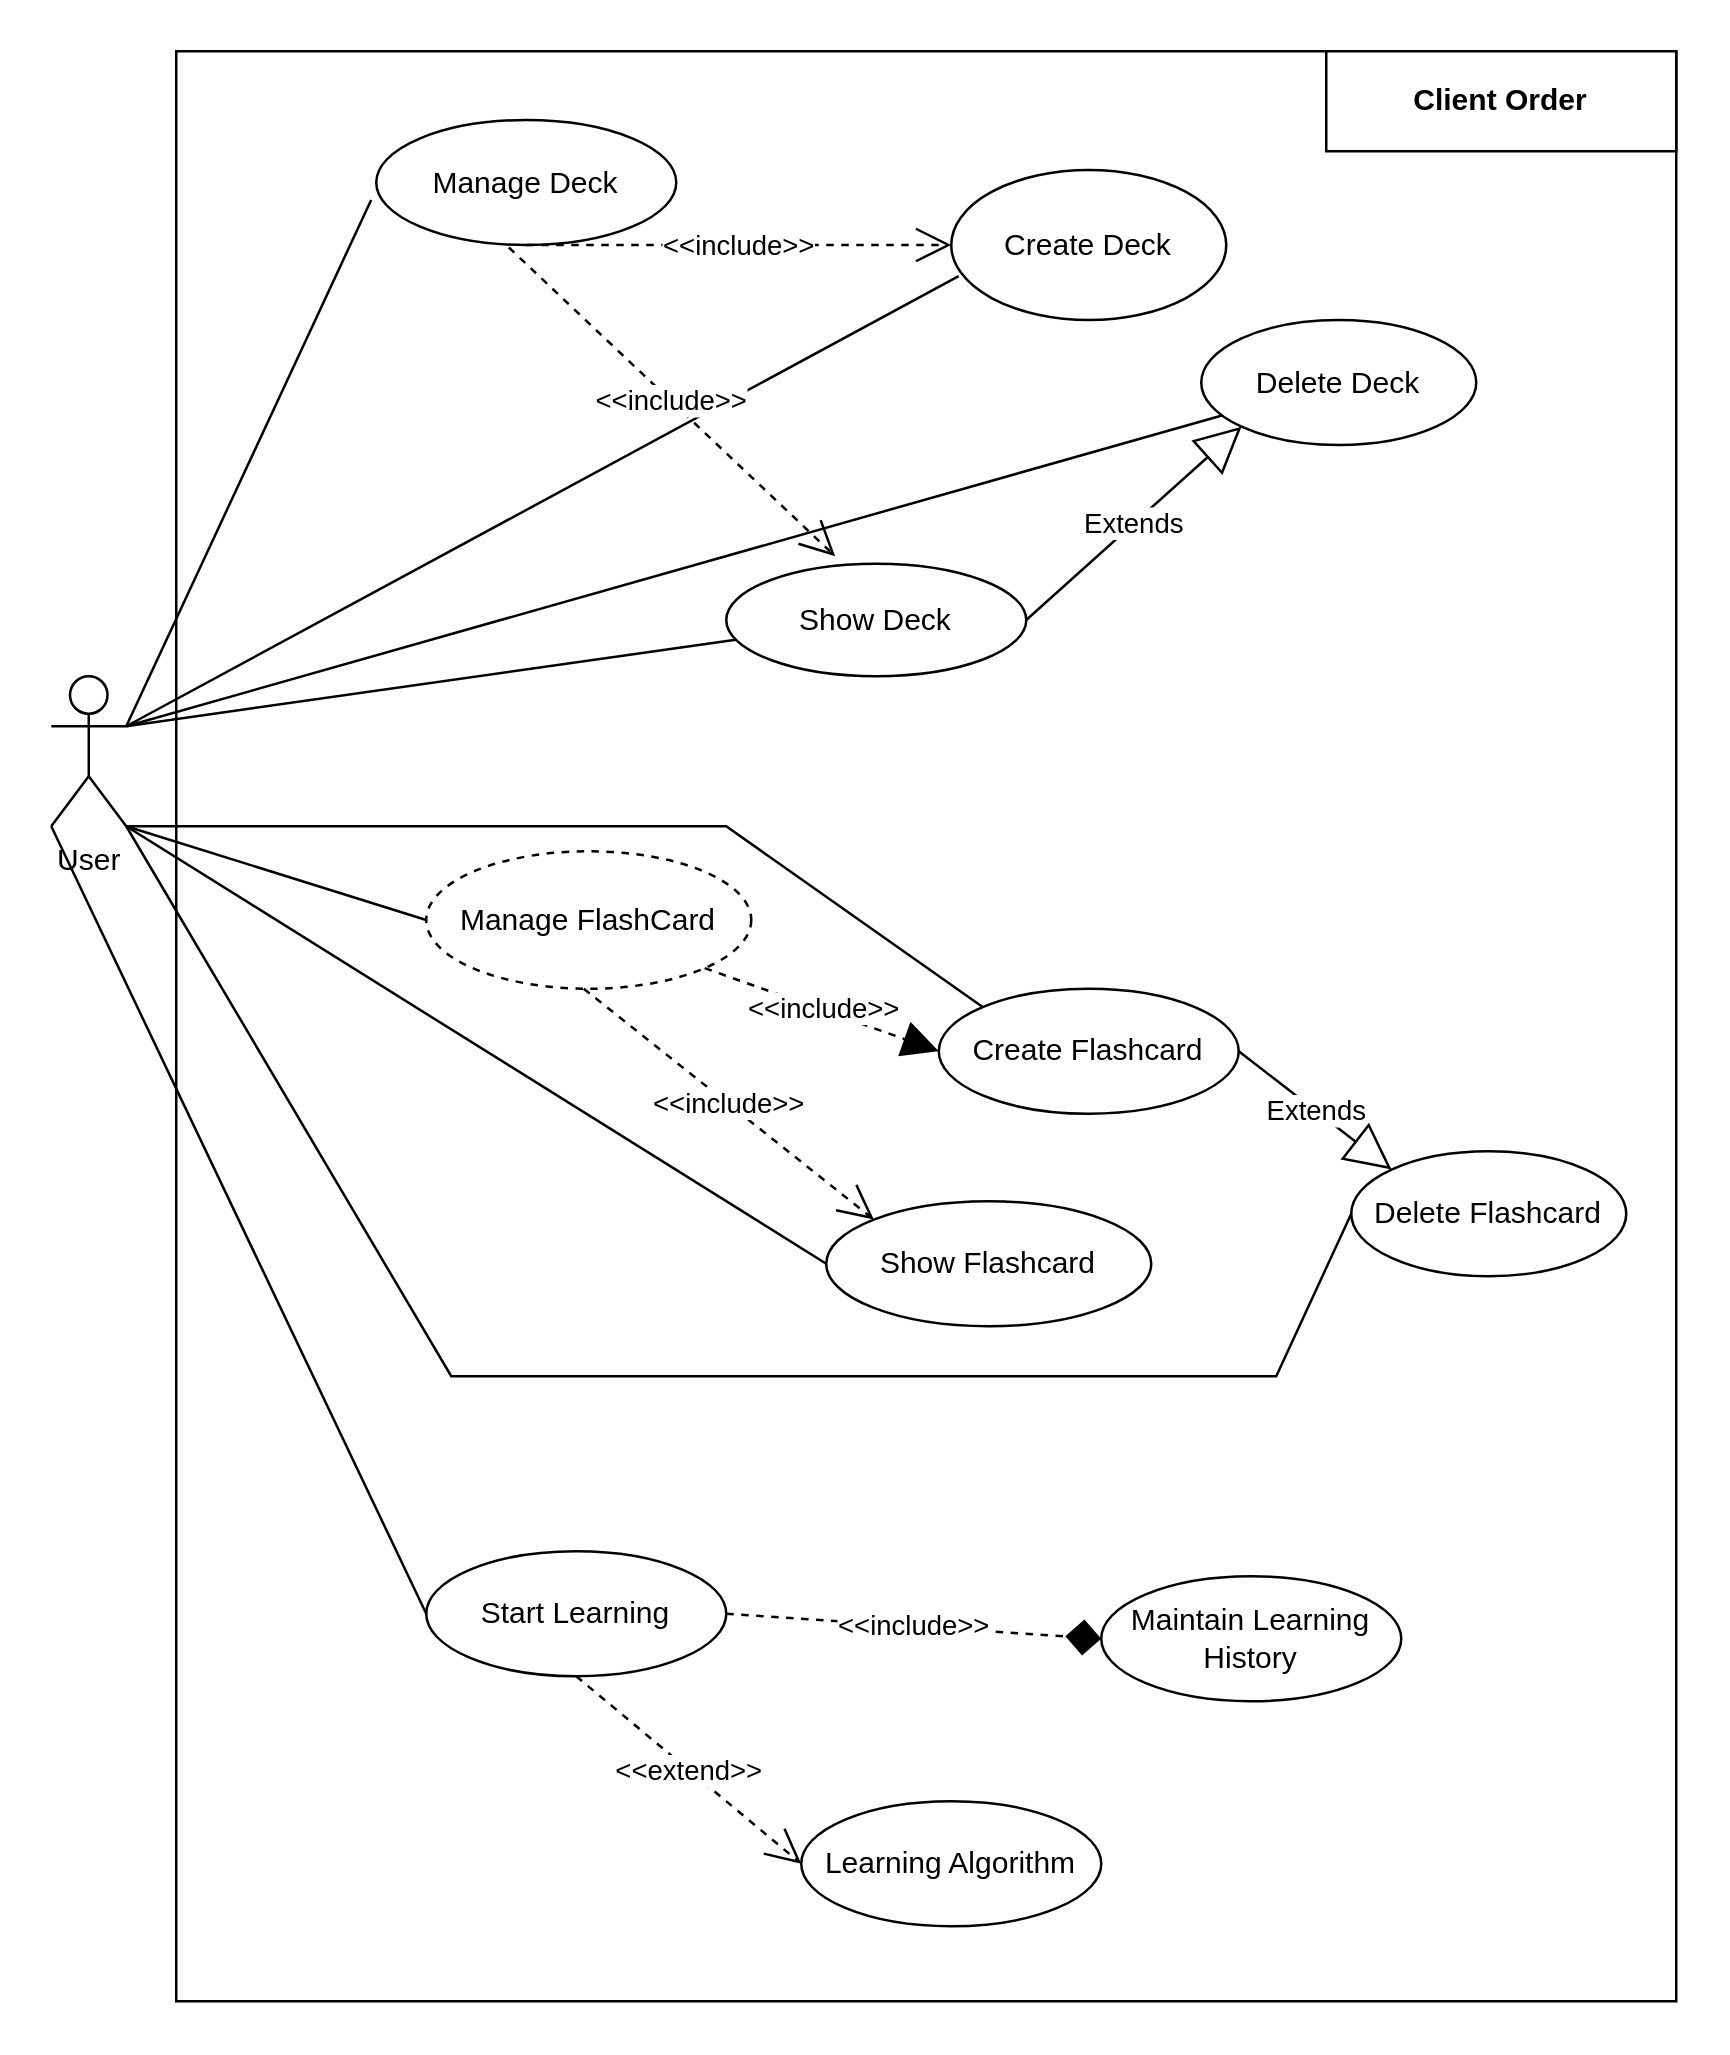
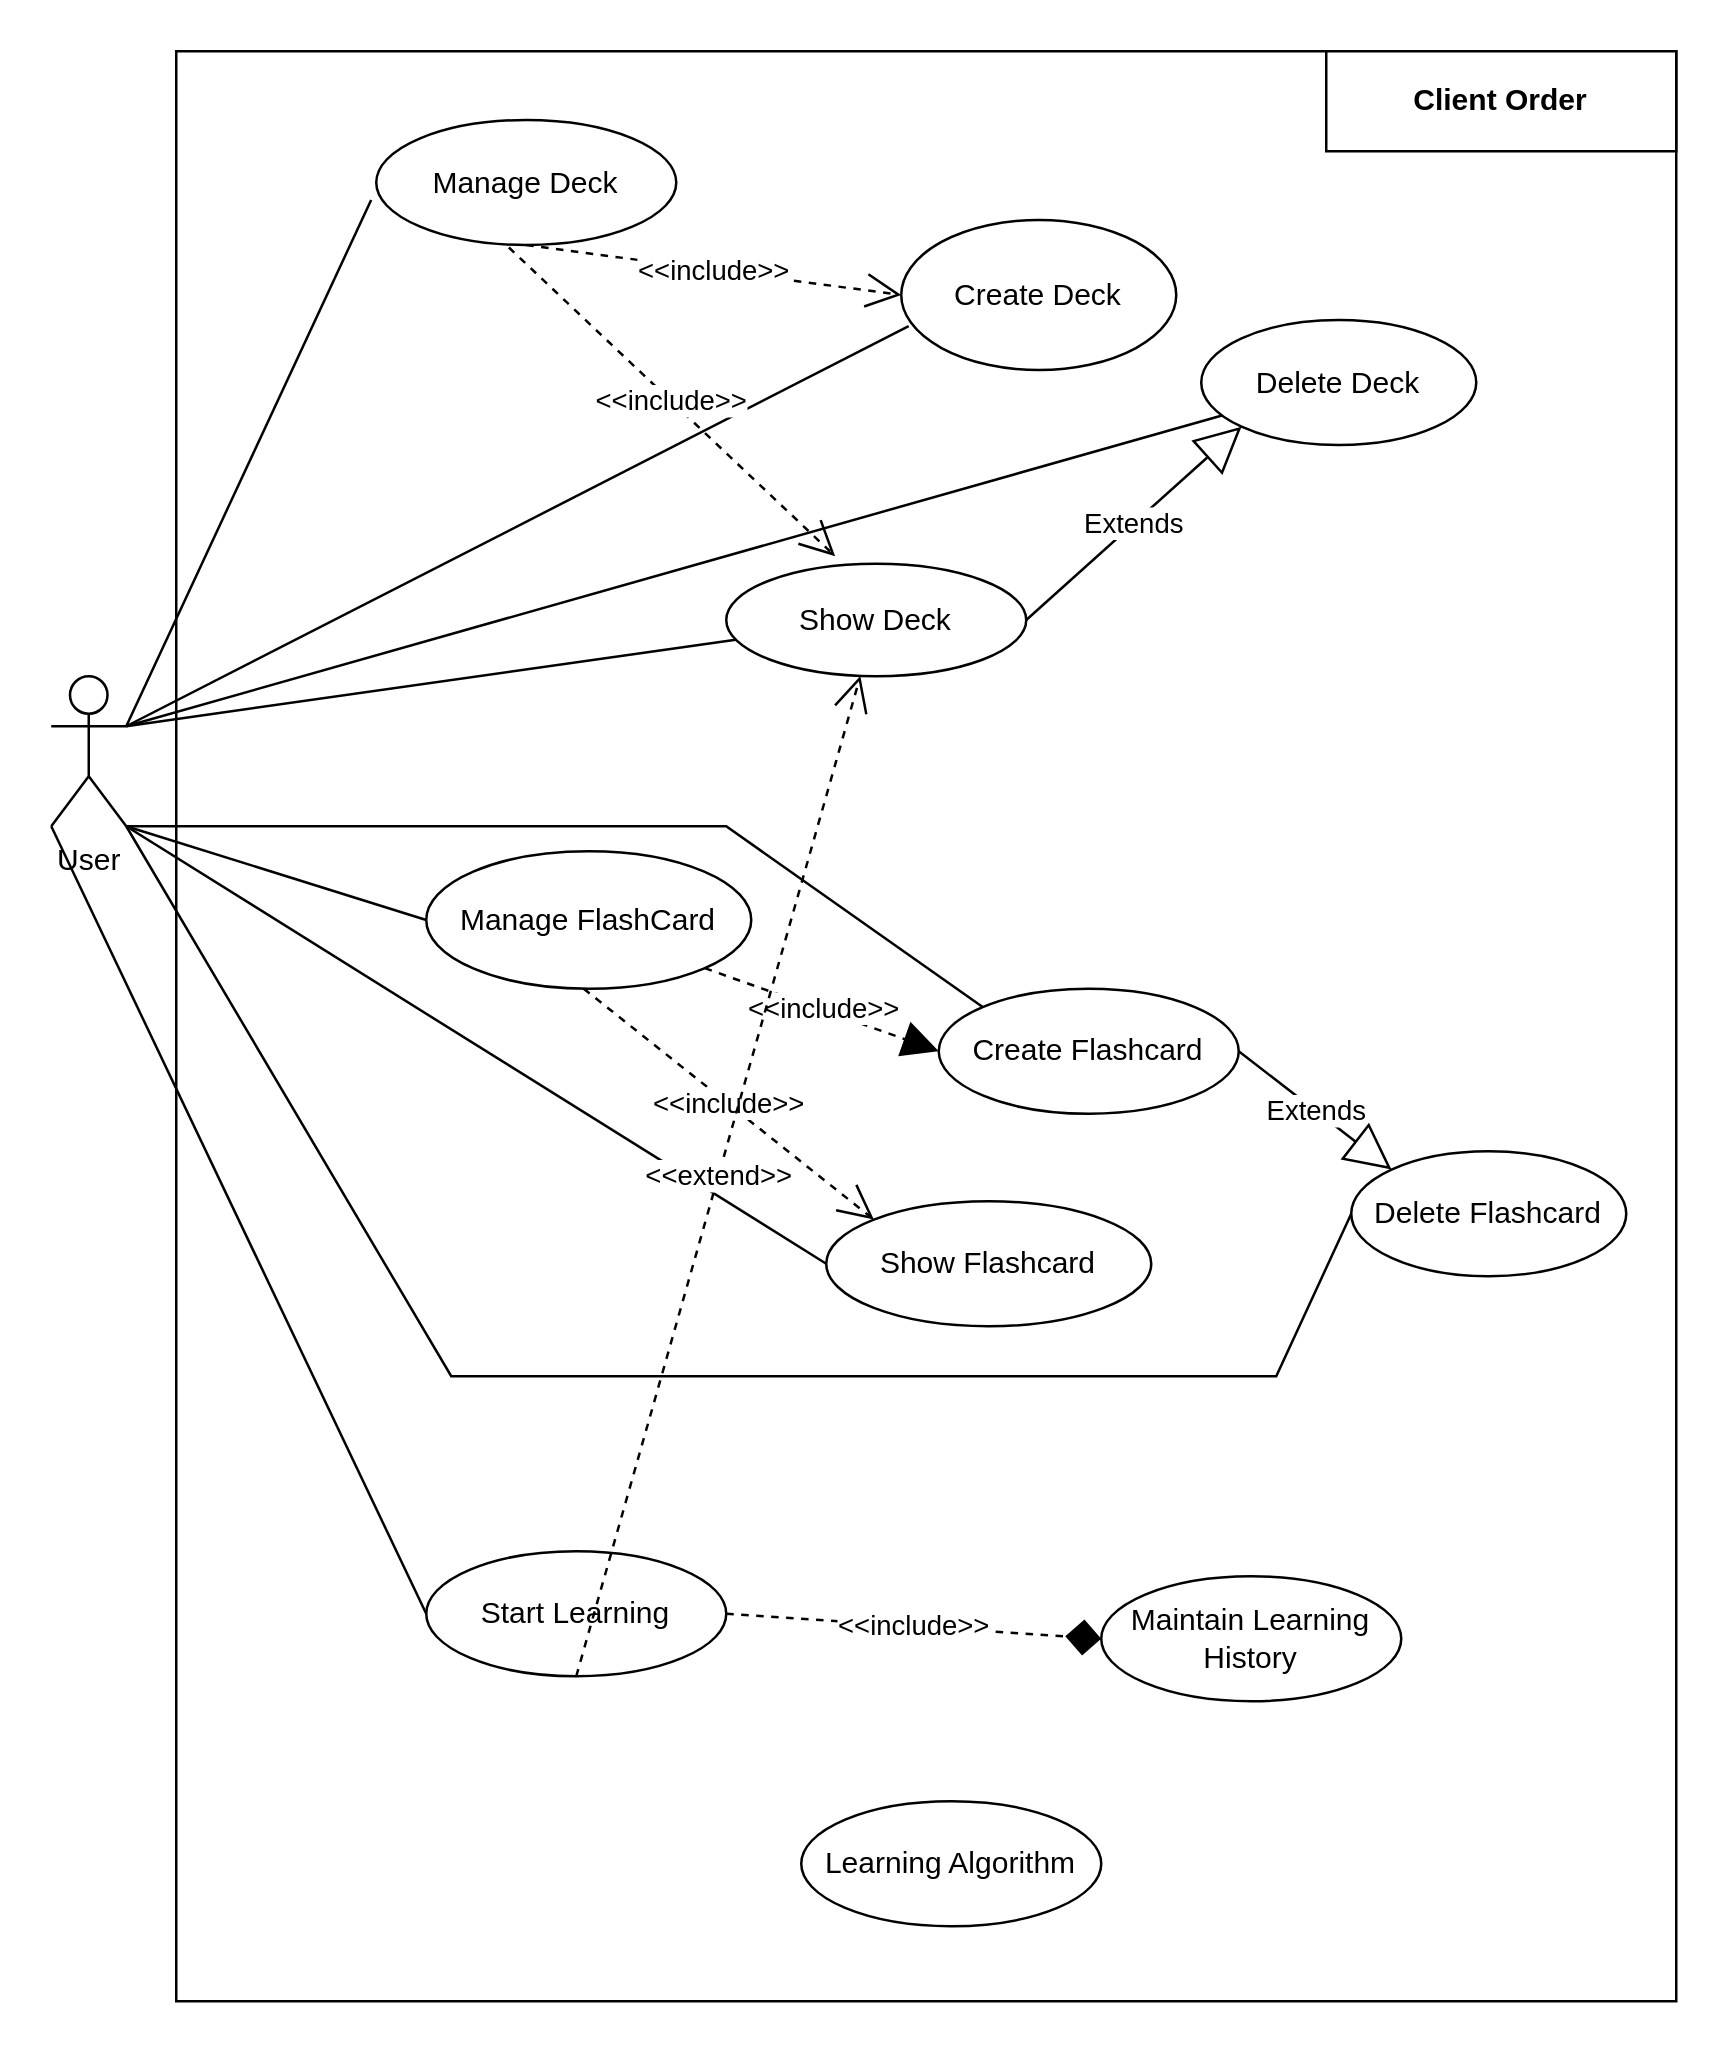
(1089, 245) -> (1039, 295)
(589, 920) -> (589, 920)
(639, 1729) -> (618, 1529)
